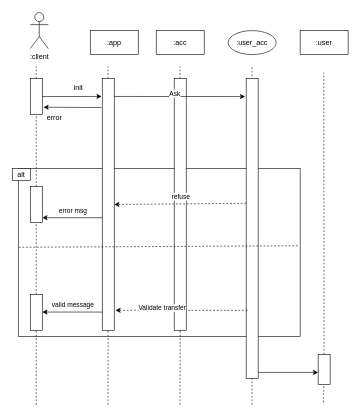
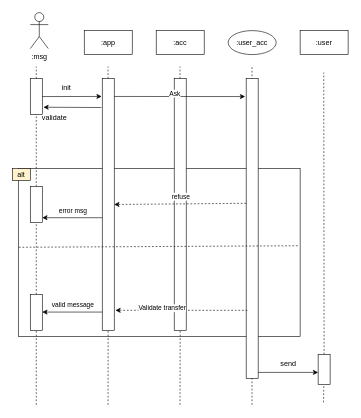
(114, 42) -> (108, 42)
(40, 57) -> (40, 57)
(78, 87) -> (66, 87)
(55, 117) -> (55, 117)
(21, 174) -> (21, 174)
none -> (288, 363)
